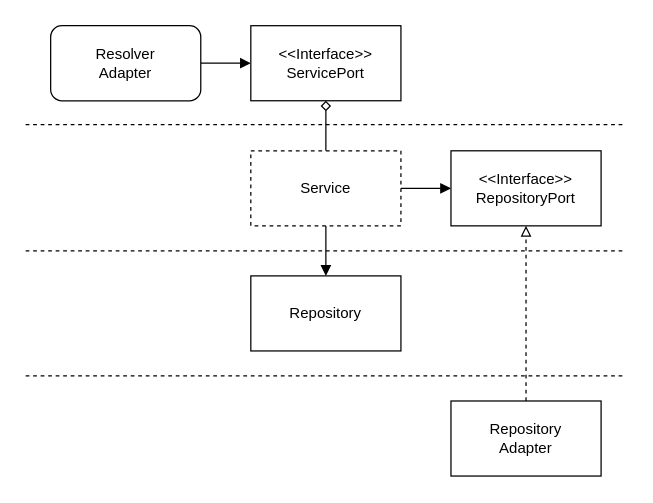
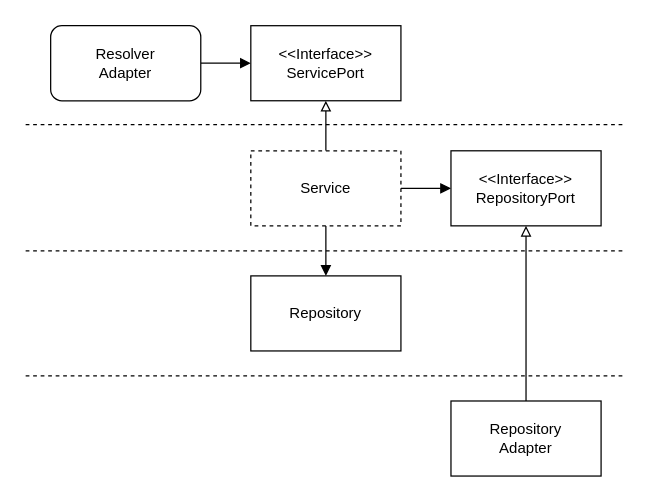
(326, 112) -> (326, 112)
(526, 317) -> (526, 317)
